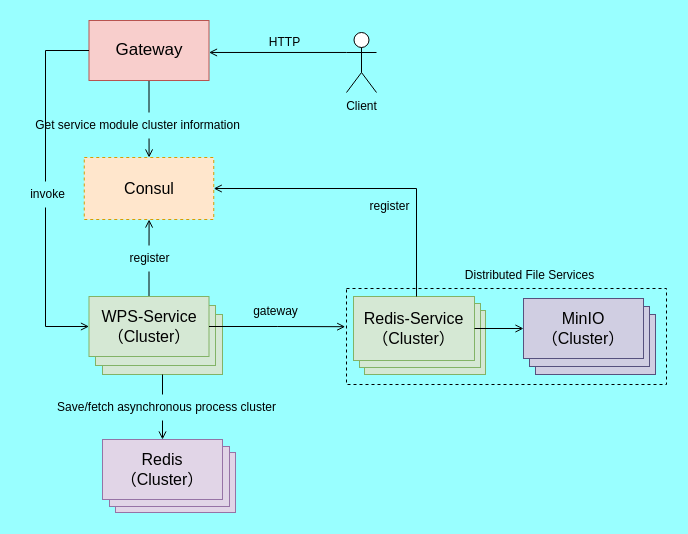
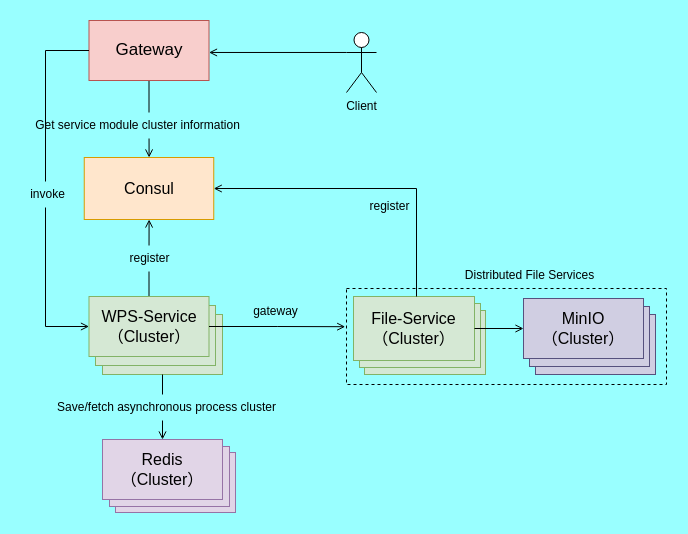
(284, 42) -> none
(149, 189) -> (149, 189)
(414, 329) -> (414, 329)
